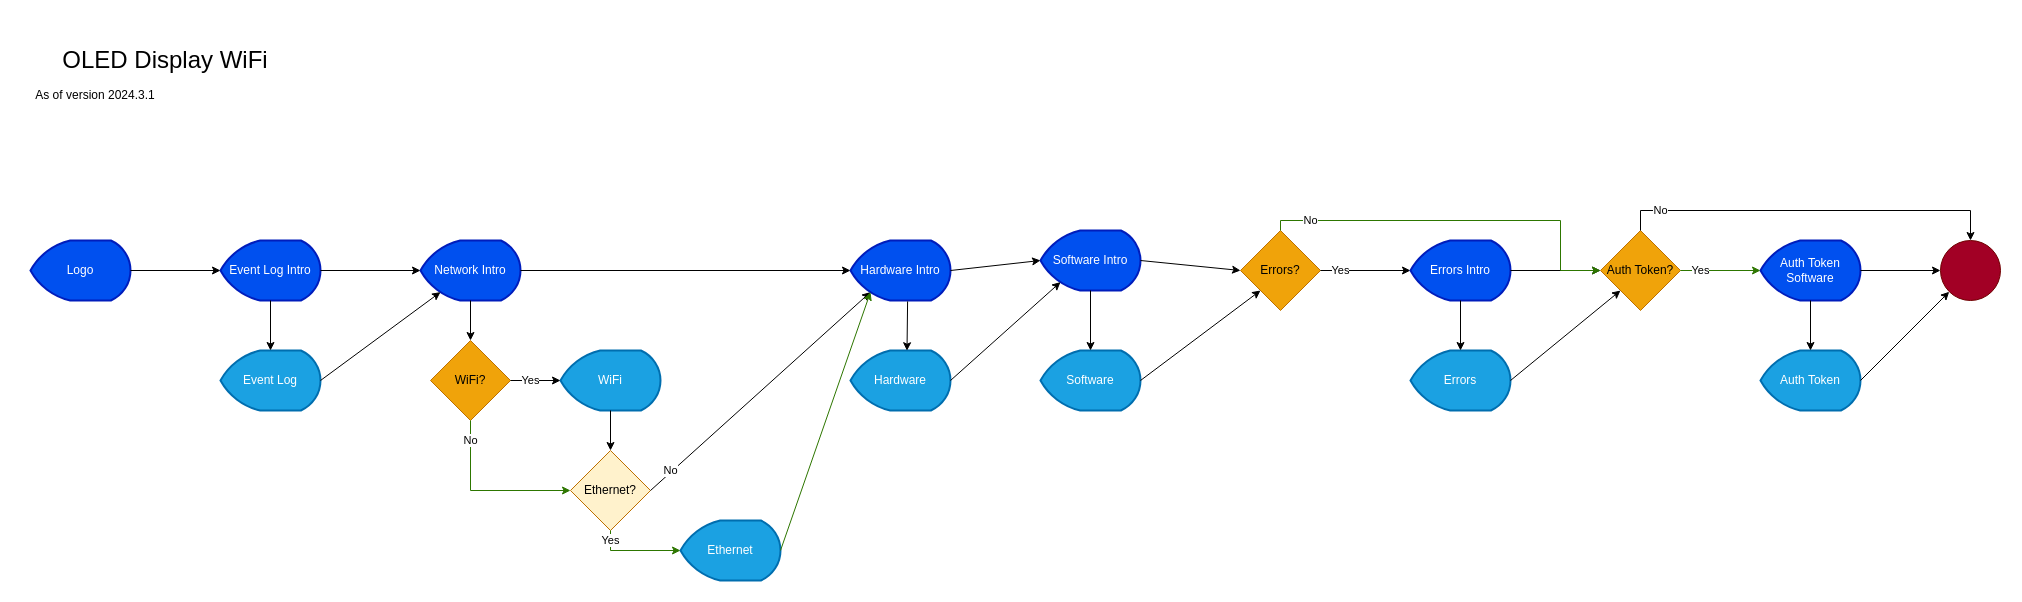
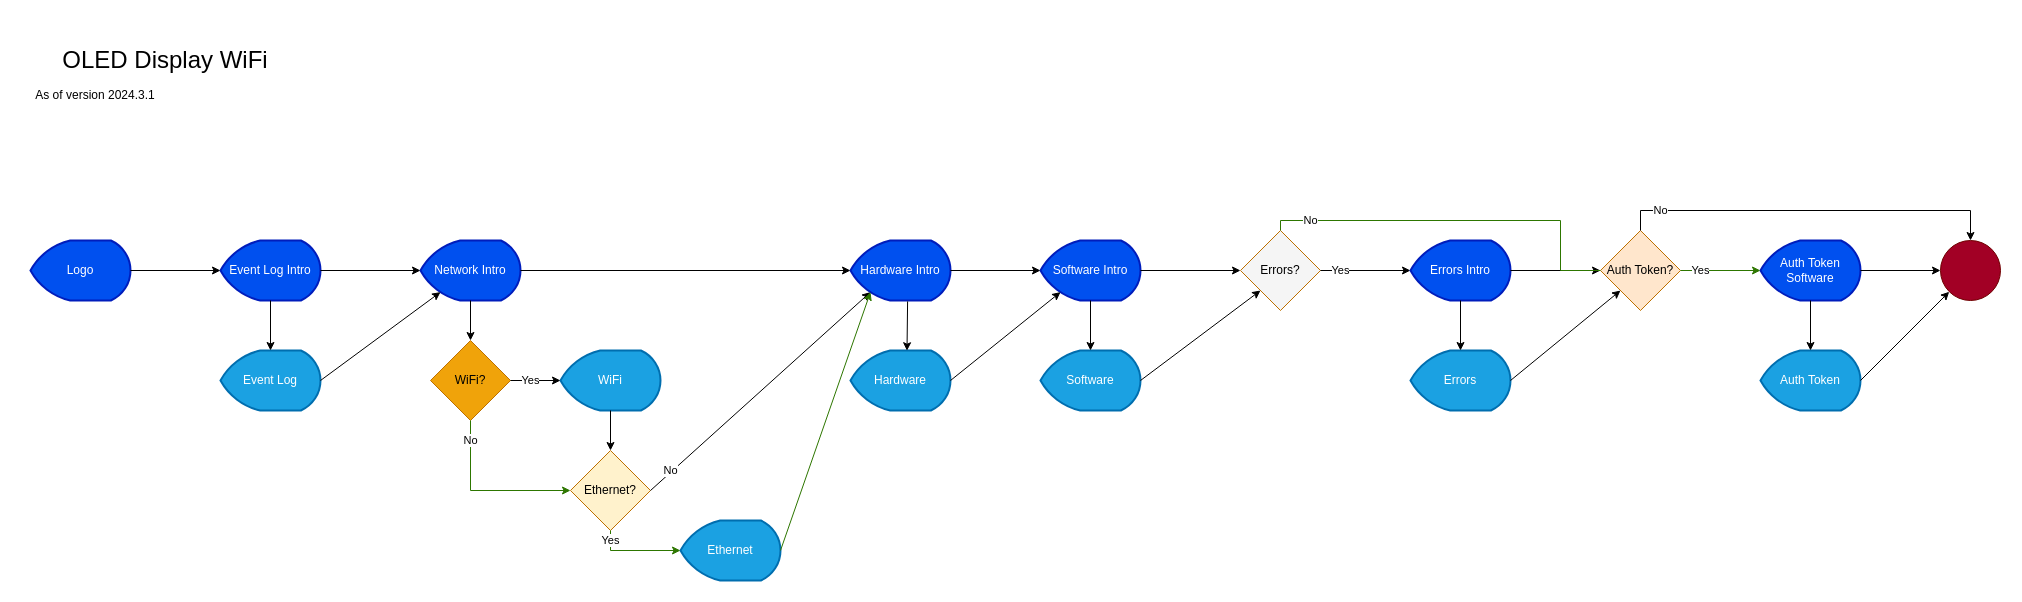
(1281, 231) -> (1597, 271)
(1091, 261) -> (1091, 271)
(1281, 271) -> (1281, 271)
(1641, 271) -> (1641, 271)
